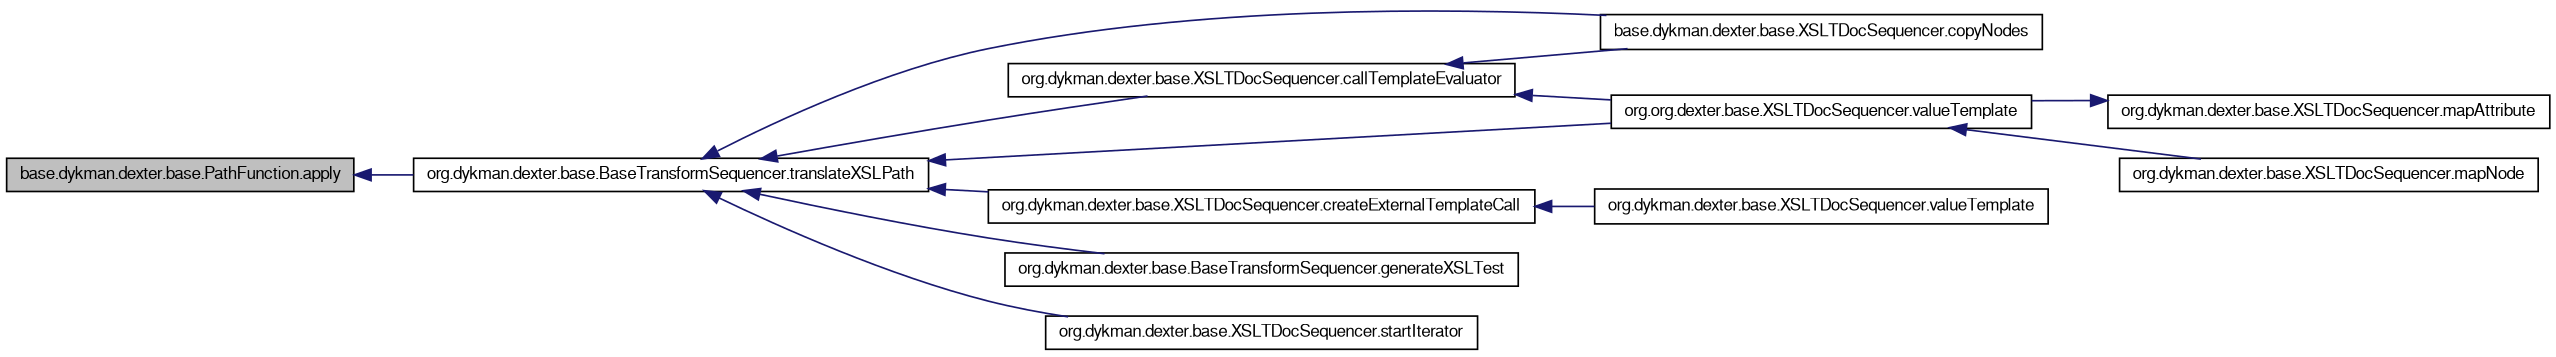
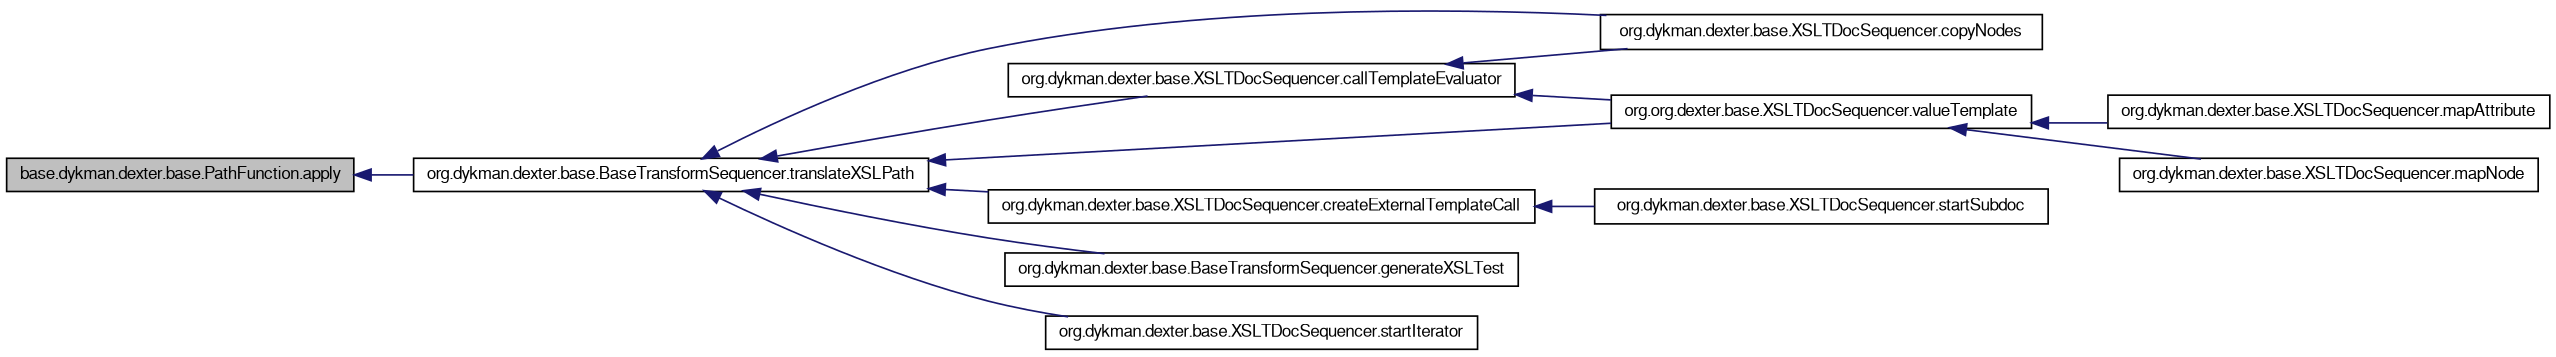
(1821, 32) -> (1821, 32)
(2061, 101) -> (2078, 123)
(1821, 206) -> (1821, 206)
